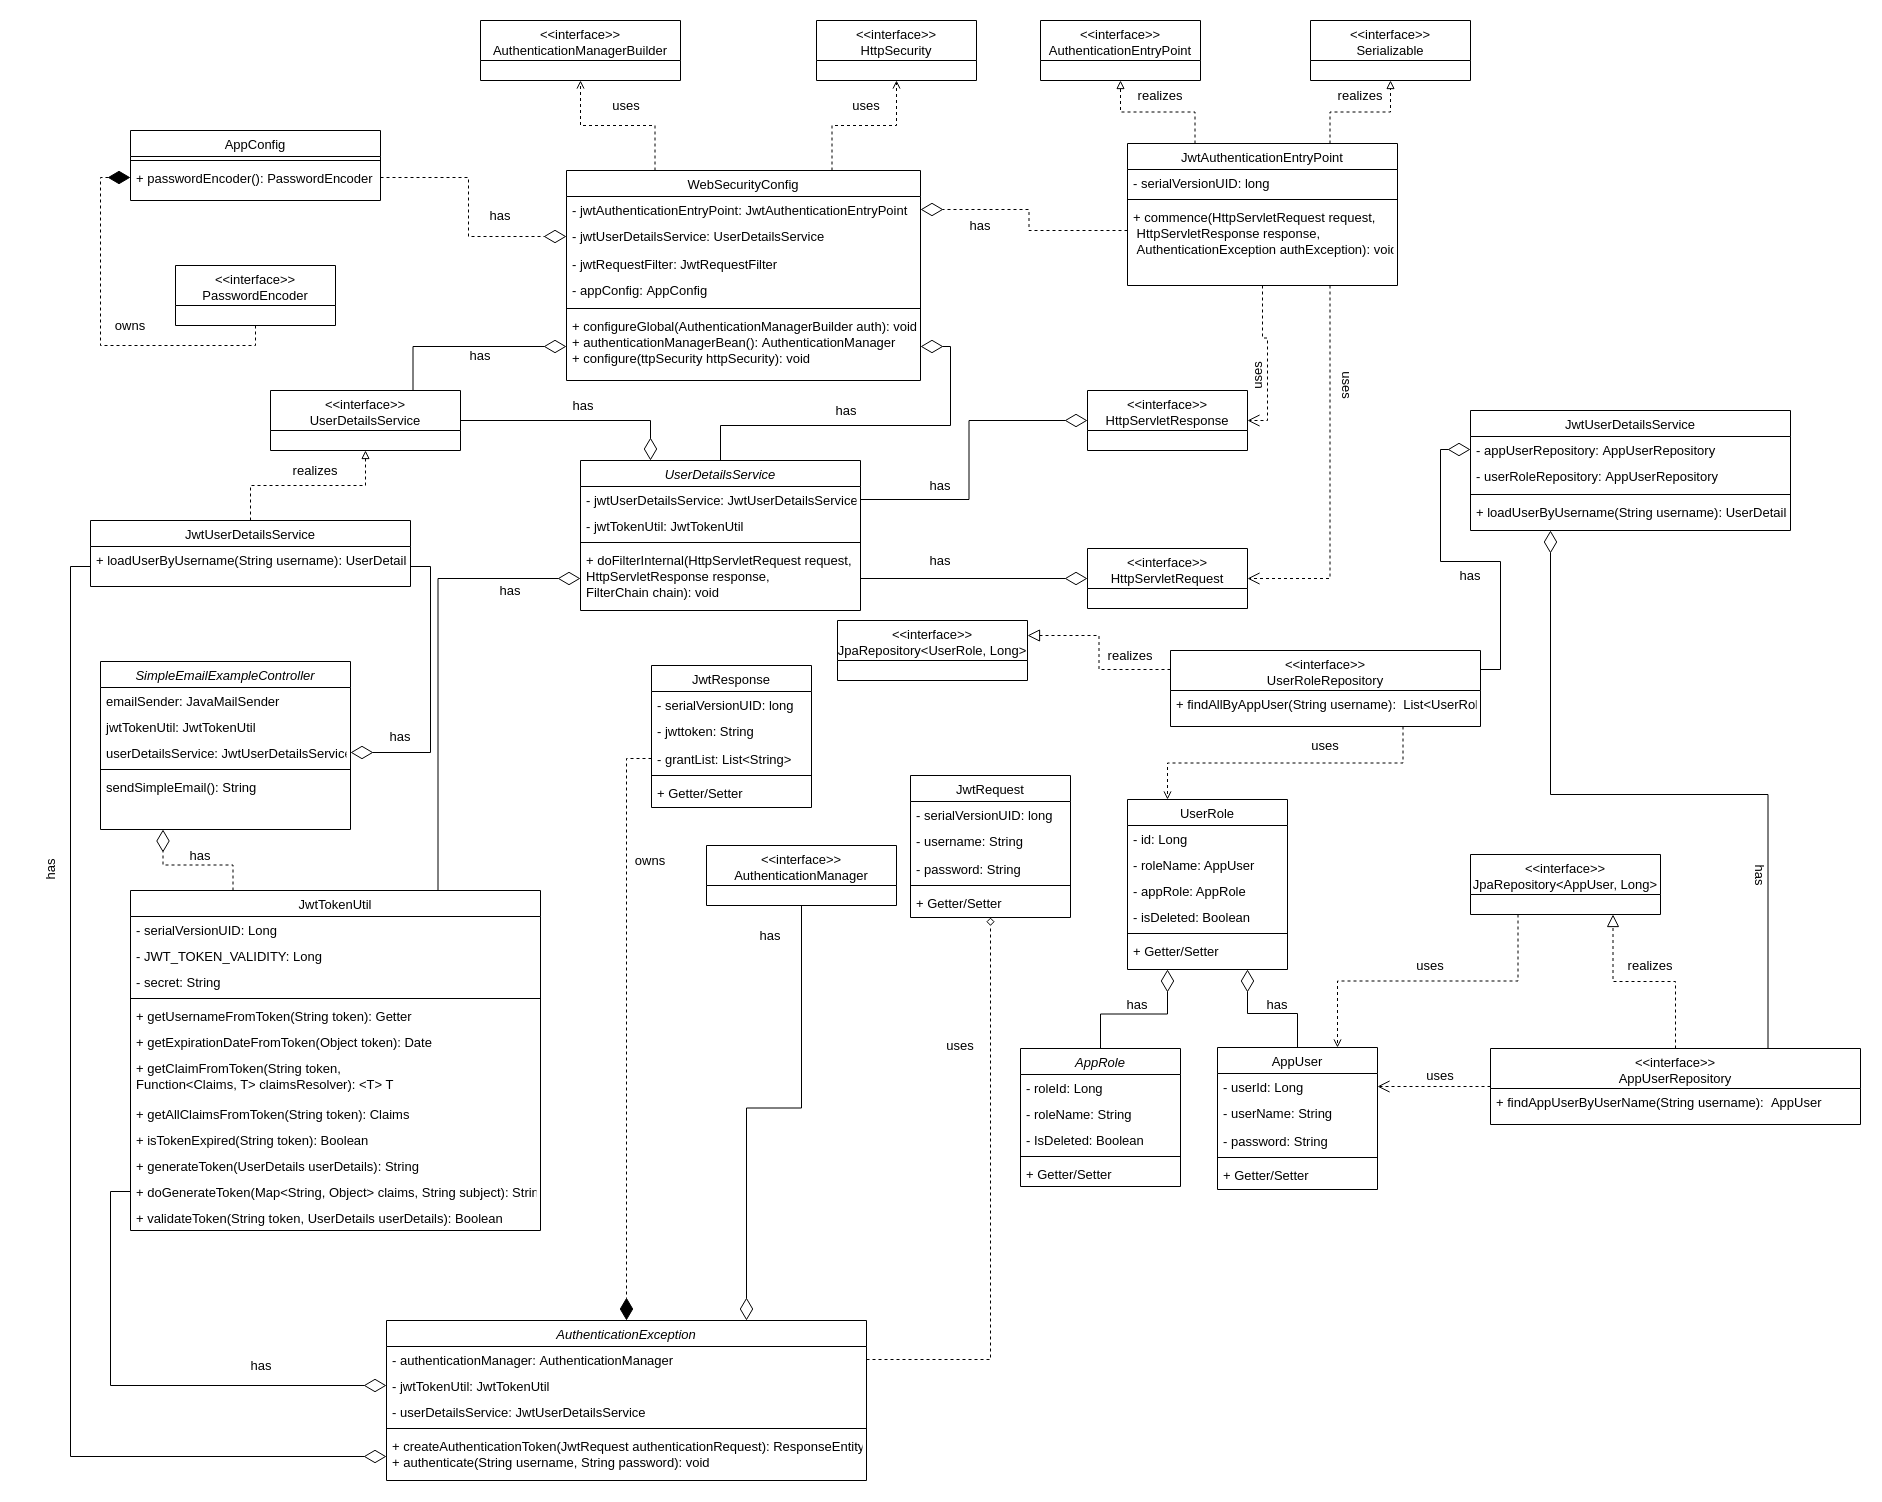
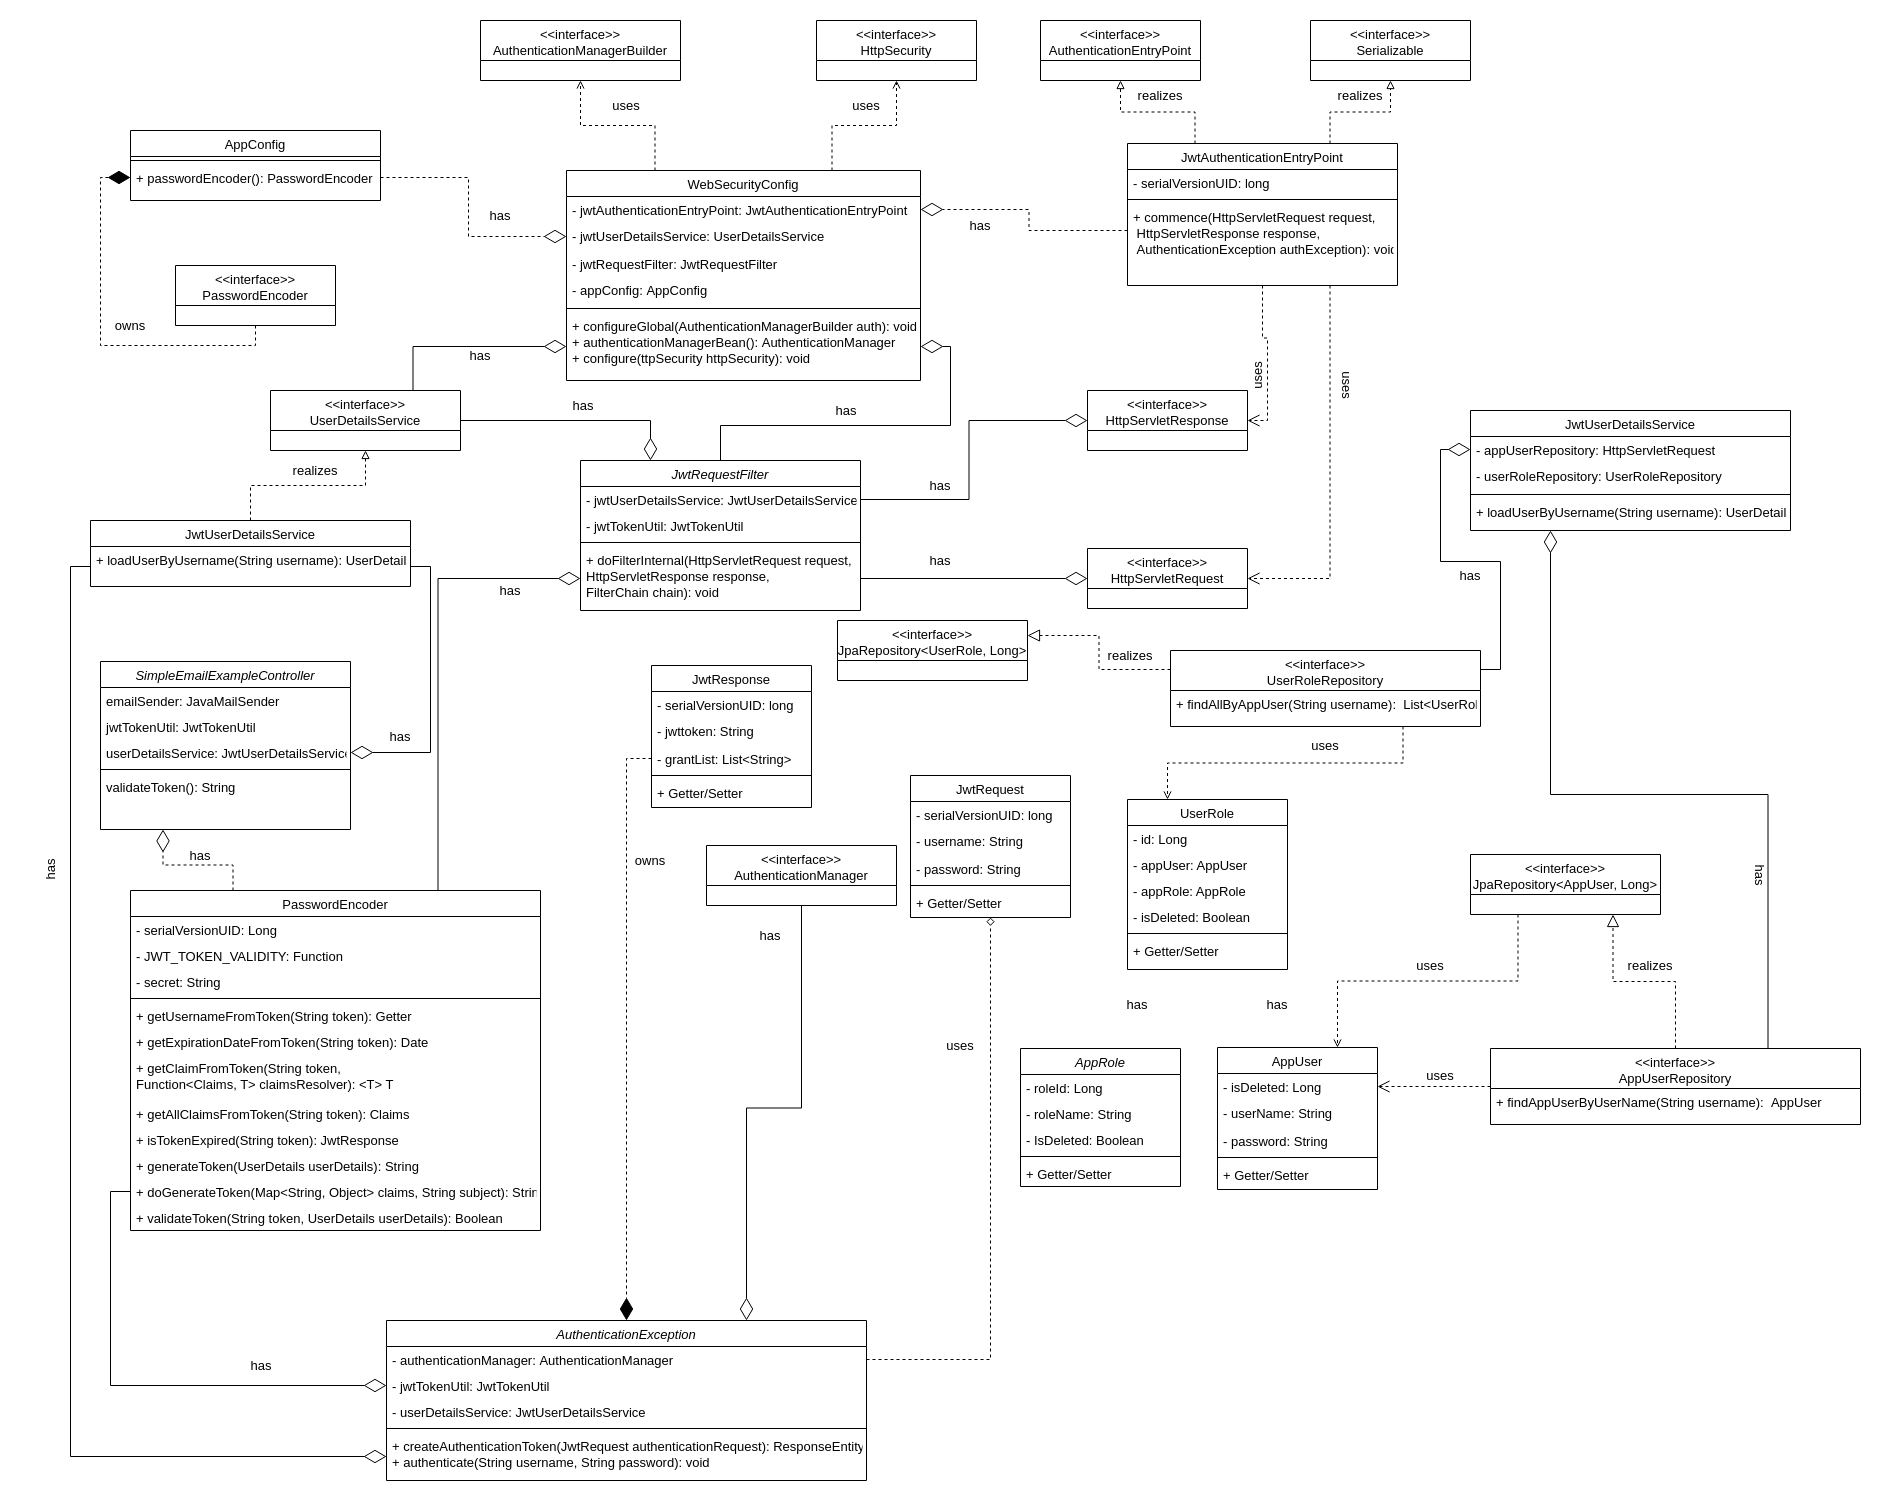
(1609, 451) -> (1613, 451)
(720, 475) -> (720, 475)
(1611, 477) -> (1613, 477)
(185, 788) -> (181, 788)
(1195, 866) -> (1193, 866)
(335, 905) -> (335, 905)
(226, 957) -> (238, 957)
(1128, 1014) -> none
(1279, 1014) -> none
(302, 1043) -> (301, 1043)
(1269, 1088) -> (1276, 1088)
(266, 1141) -> (282, 1141)
